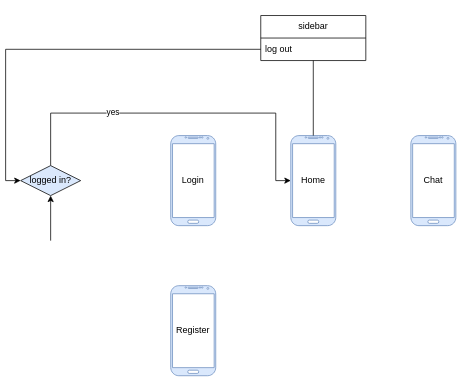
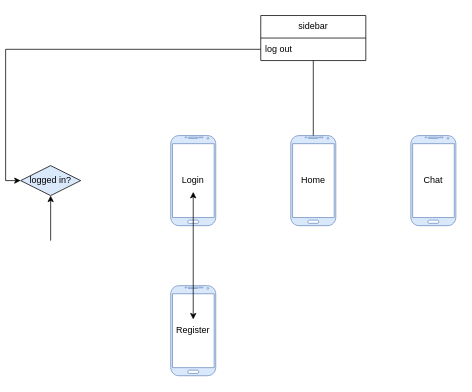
(276, 150) -> none
none -> (193, 255)
